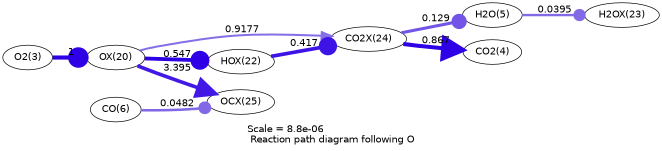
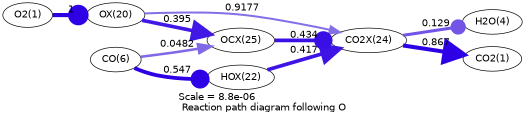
(492, 15) -> (492, 22)
(622, 15) -> none
none -> (295, 40)
(296, 52) -> (295, 62)
(492, 52) -> (492, 59)
(28, 58) -> (28, 15)
(168, 59) -> (163, 76)
(176, 68) -> (176, 20)
(170, 110) -> (170, 53)
